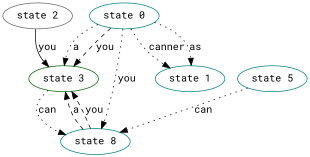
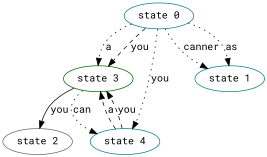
(36, 46) -> (54, 101)
(272, 79) -> none
(95, 142) -> (125, 142)
